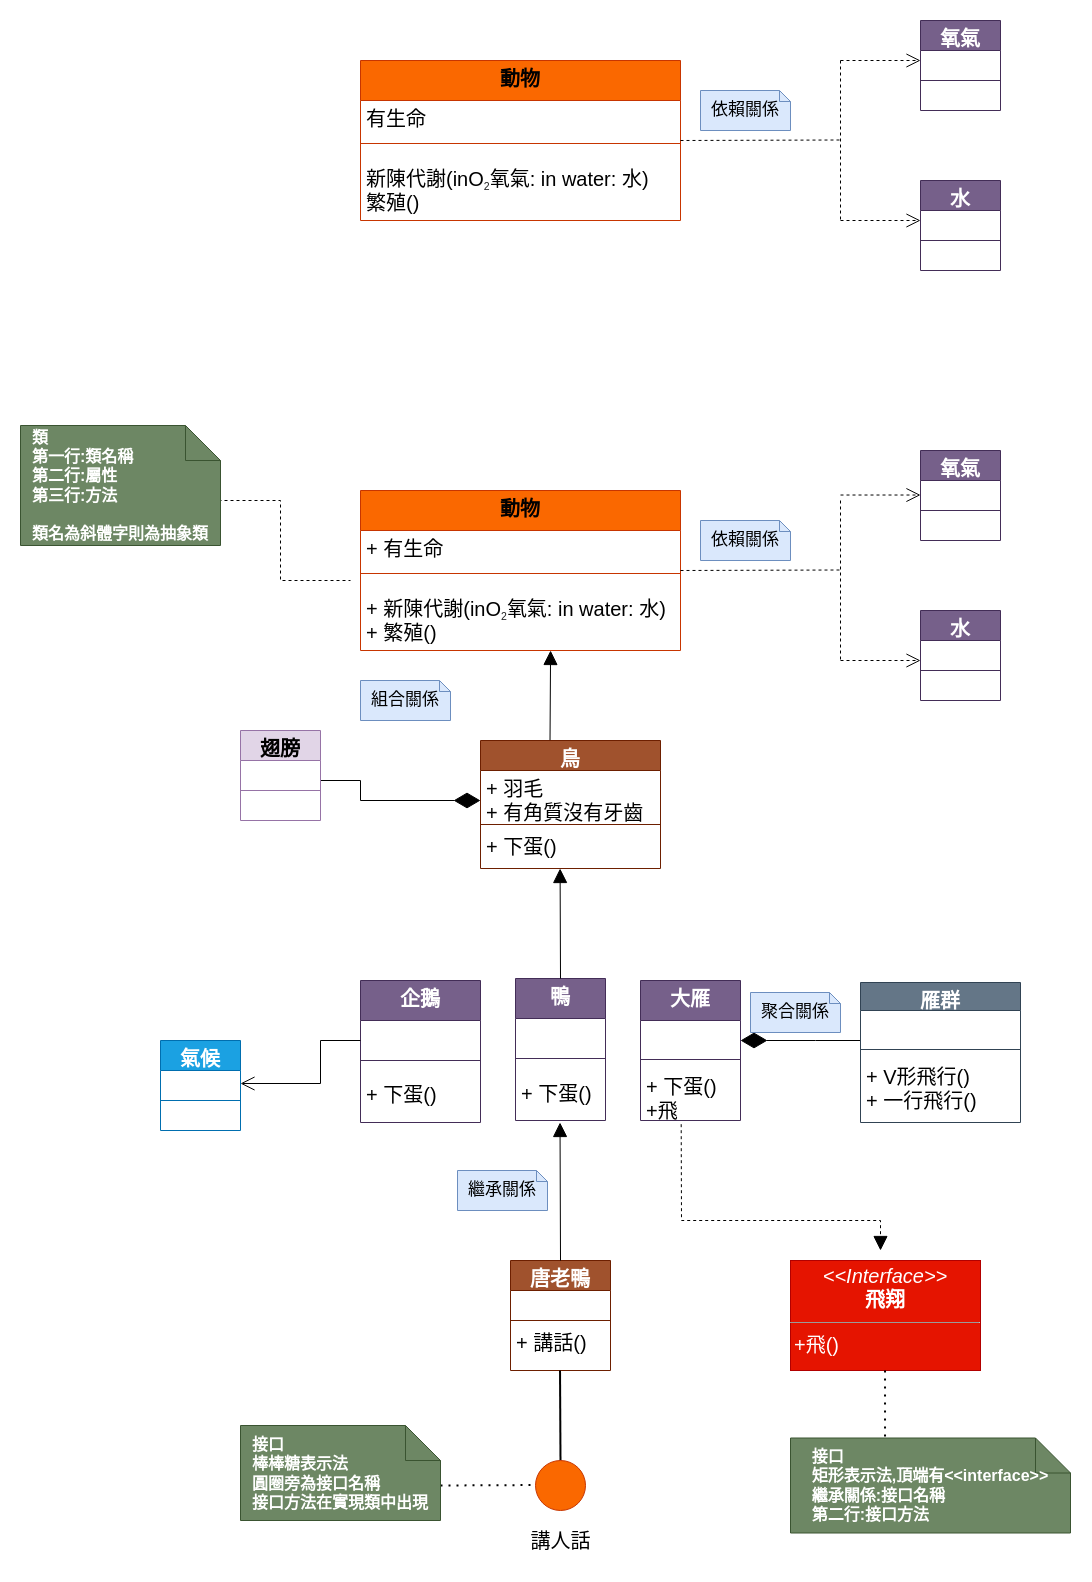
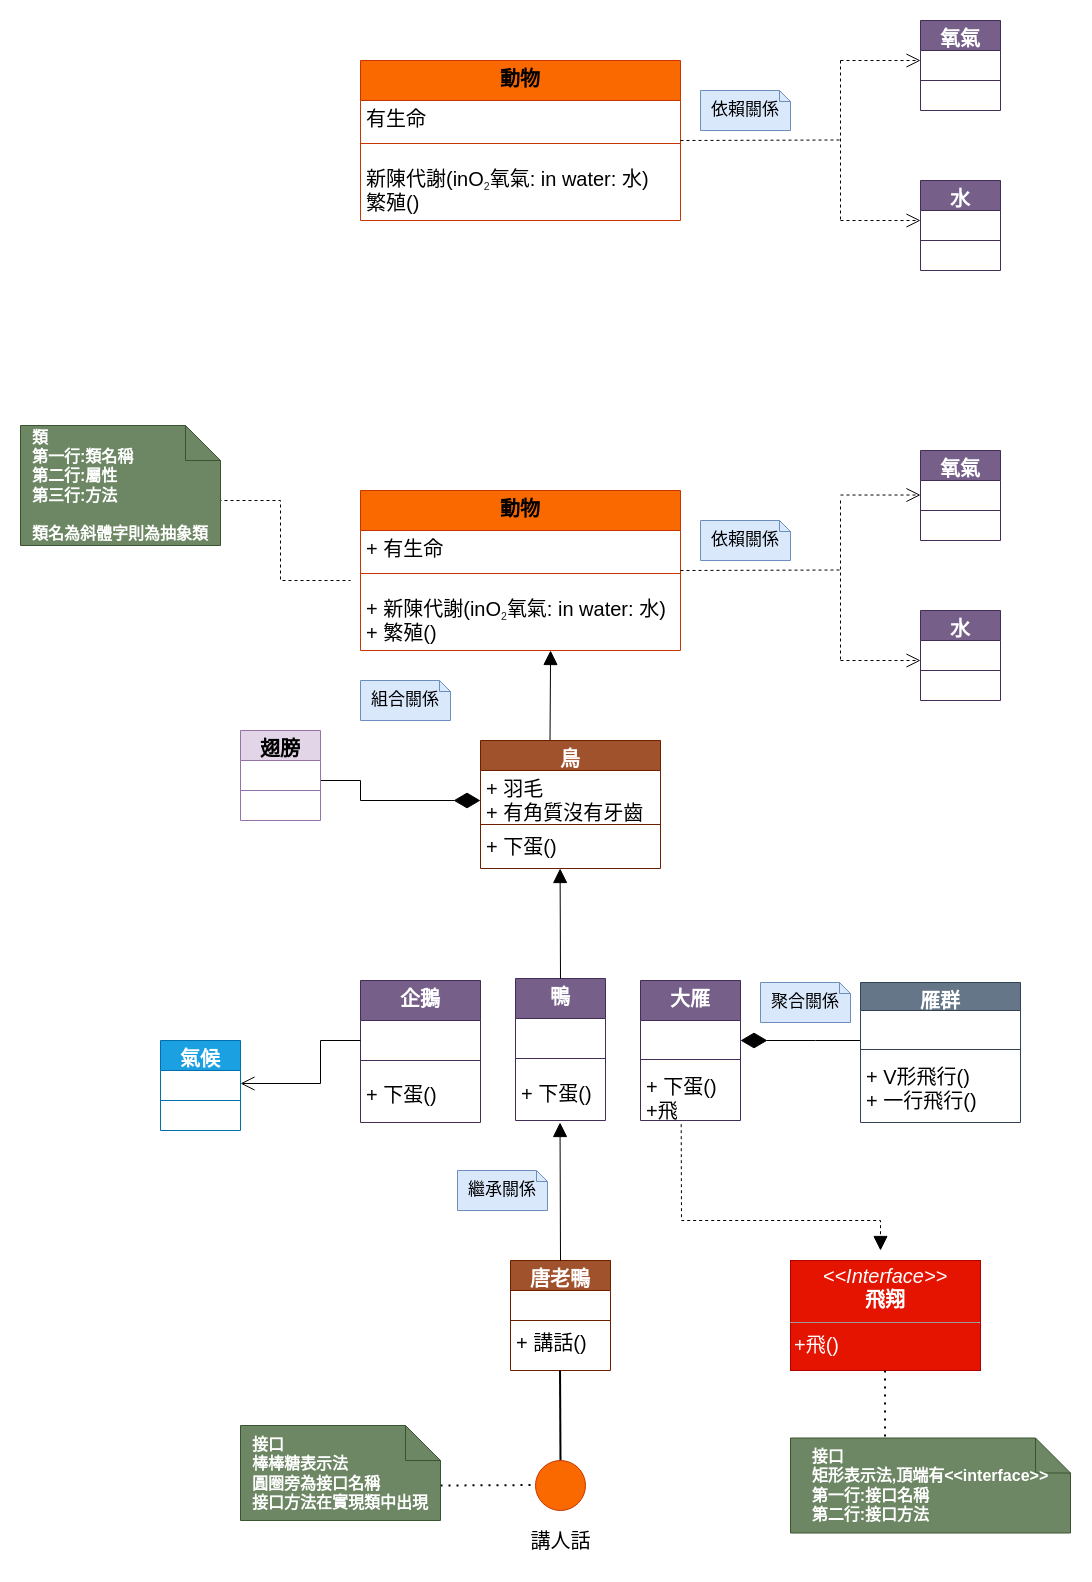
(796, 1013) -> (806, 1003)
(931, 1486) -> (931, 1486)
